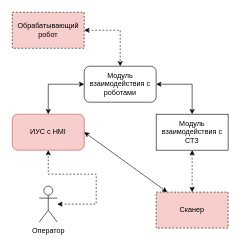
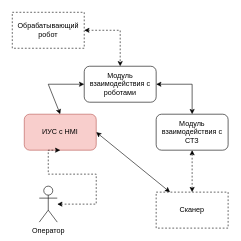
(48, 30) -> (48, 30)
(48, 132) -> (60, 132)
(192, 132) -> (192, 132)
(192, 210) -> (192, 210)
